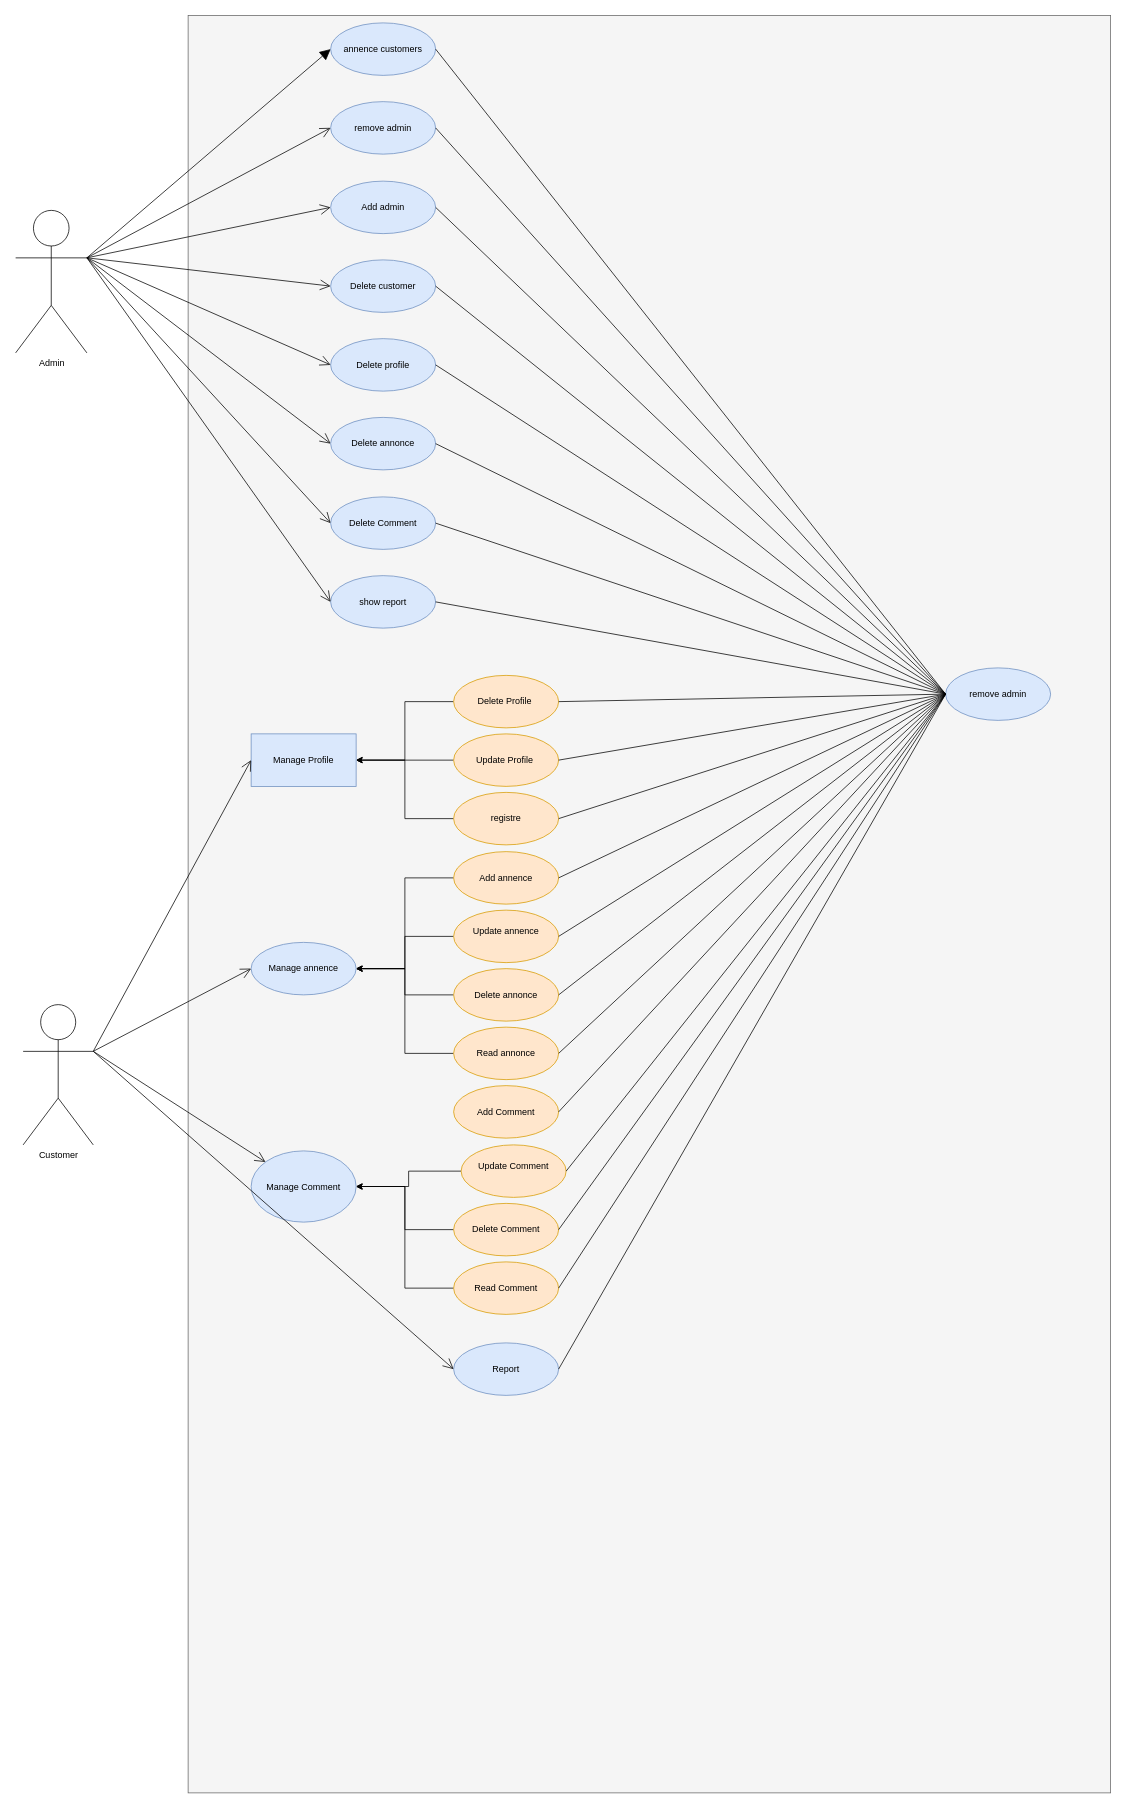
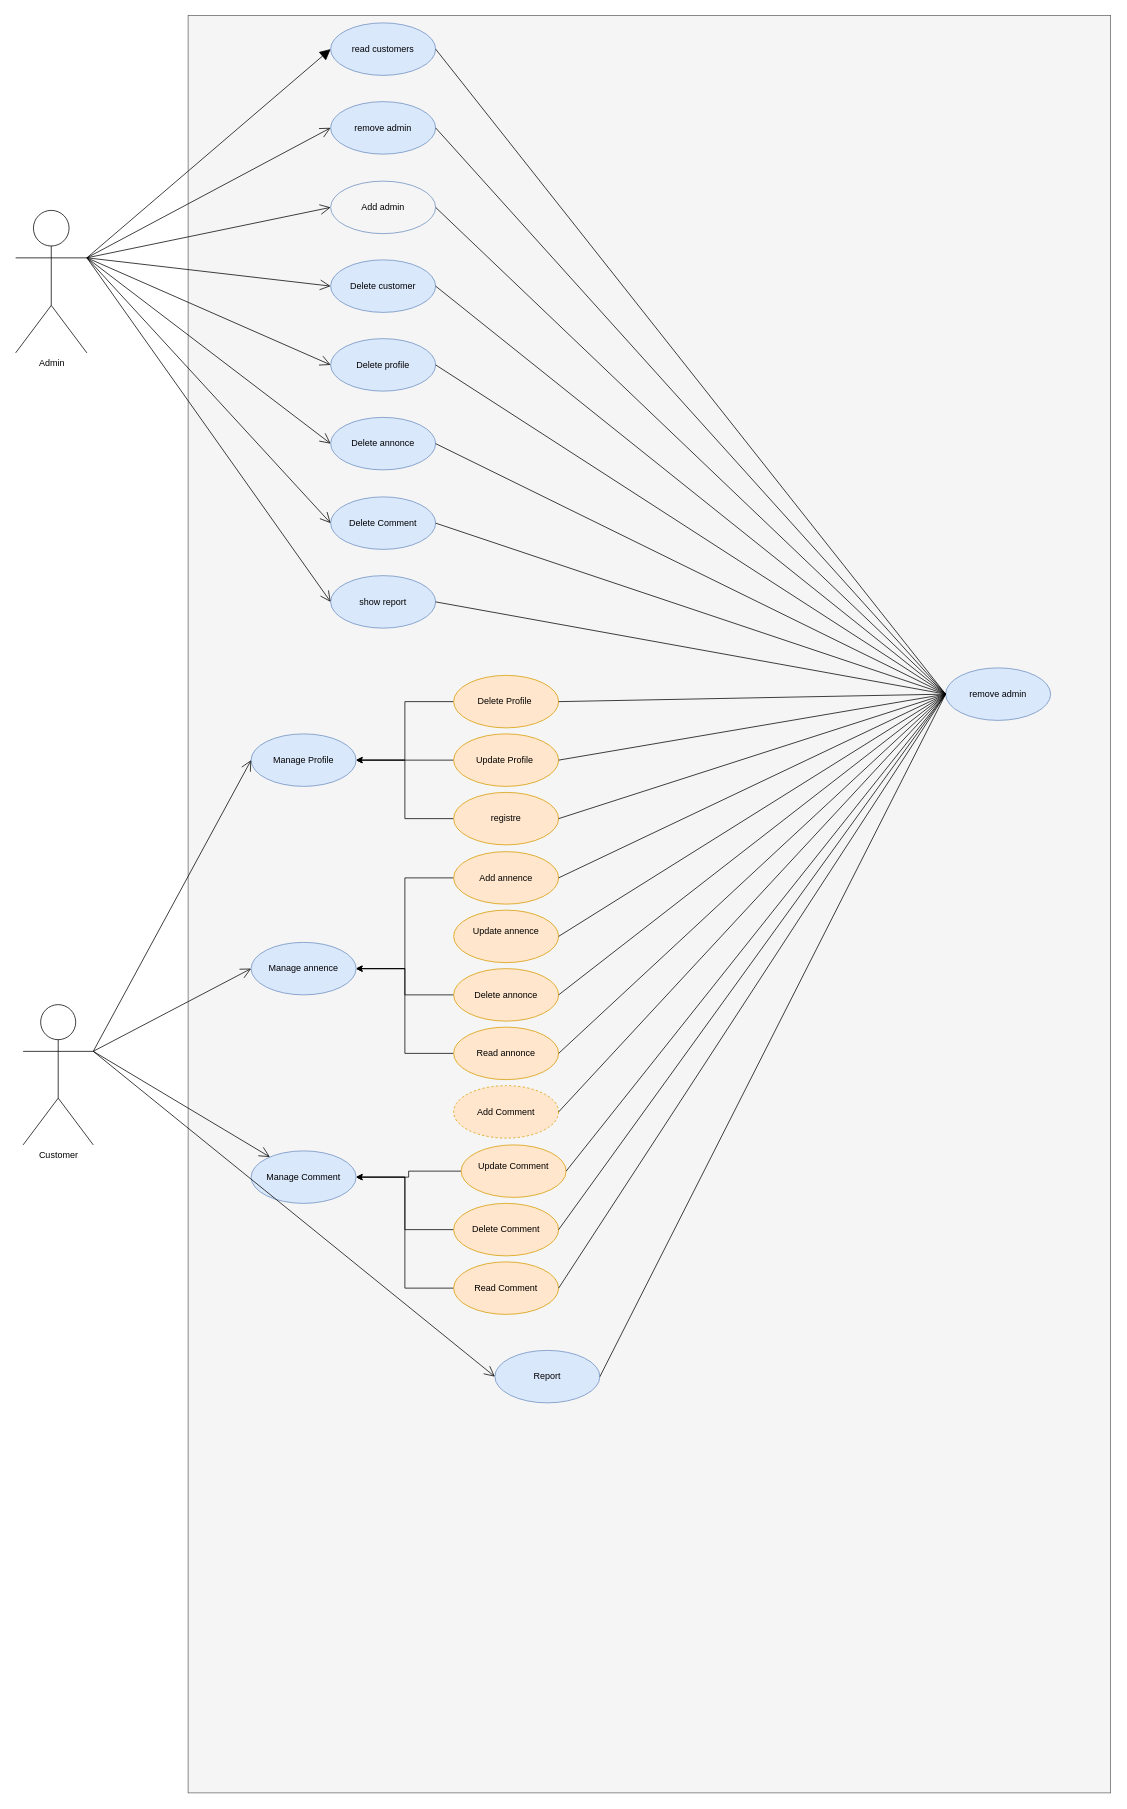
(383, 49) -> (383, 49)
(383, 207) -> (383, 207)
(303, 760) -> (303, 760)
(430, 936) -> none
(506, 1112) -> (506, 1112)
(303, 1187) -> (303, 1177)
(506, 1369) -> (547, 1377)
